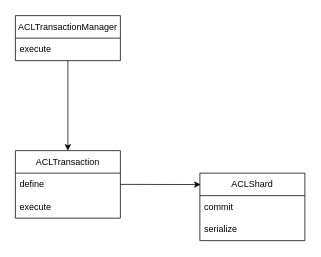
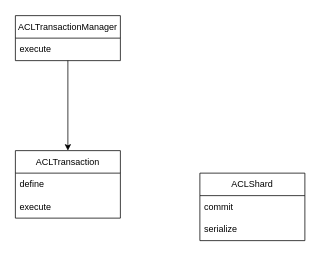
(159, 184) -> none
